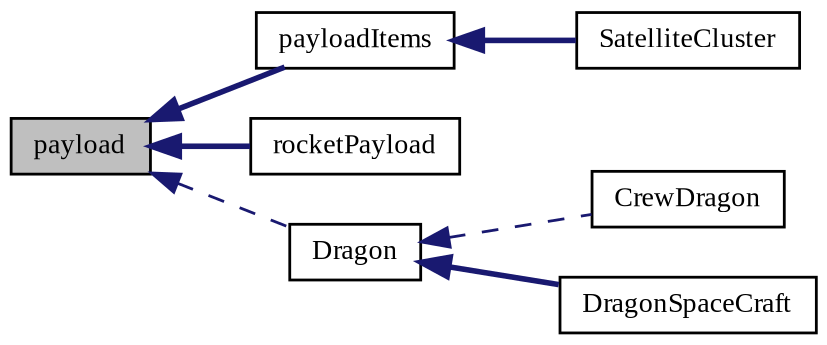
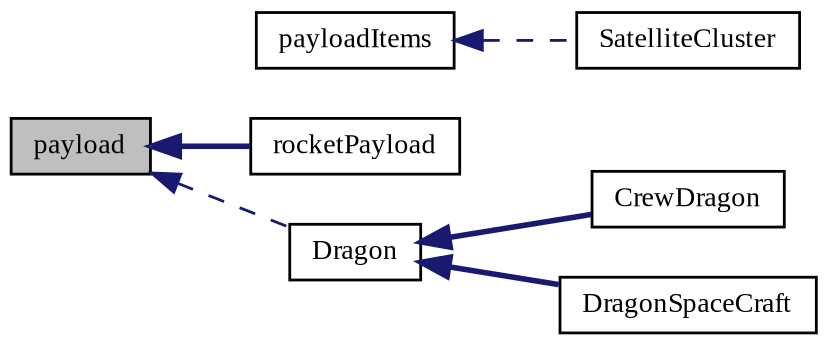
(529, 40) -> (529, 40)
(231, 88) -> none
(520, 226) -> (520, 226)
